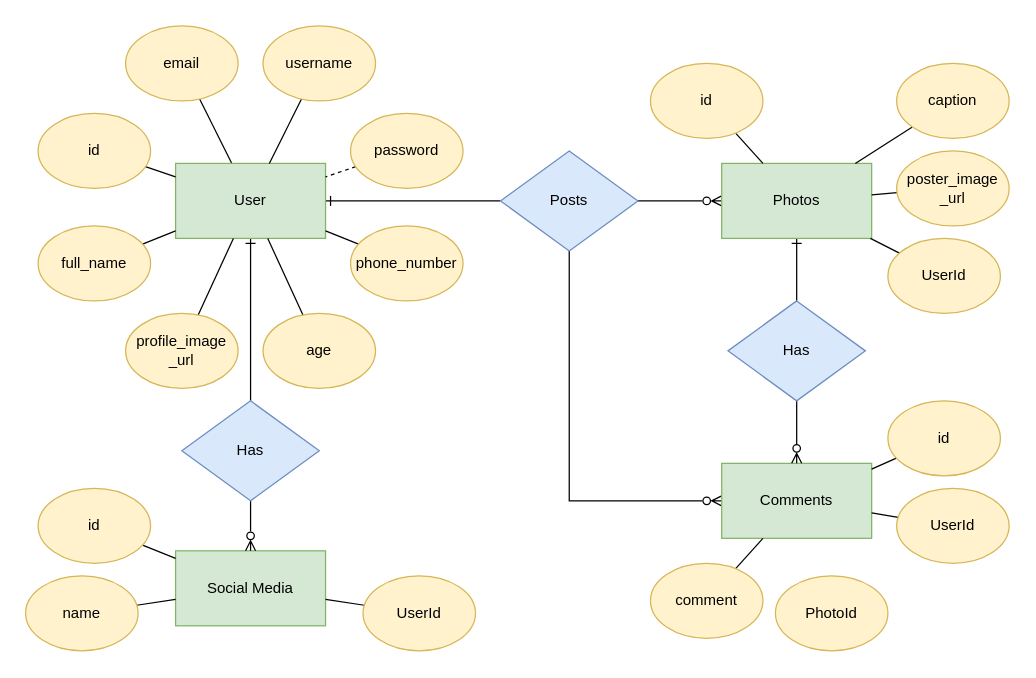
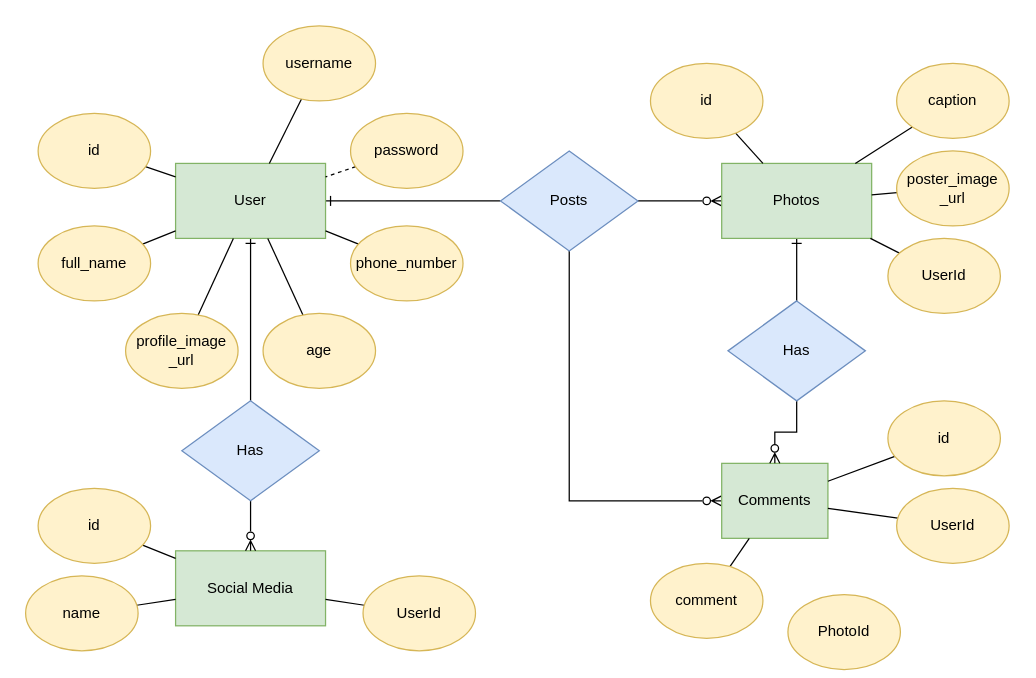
(182, 63) -> none
(216, 131) -> none
(797, 501) -> (775, 501)
(832, 613) -> (844, 632)
